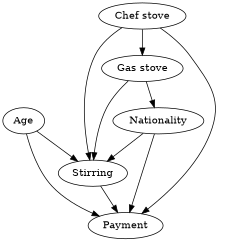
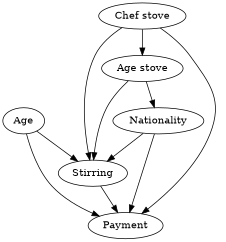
(142, 68) -> (142, 68)
